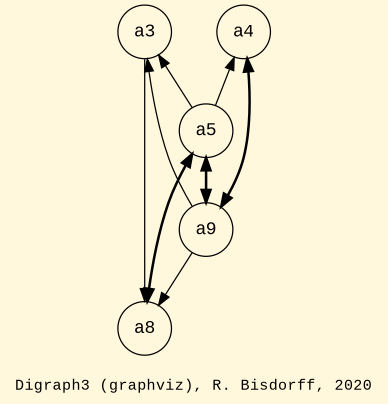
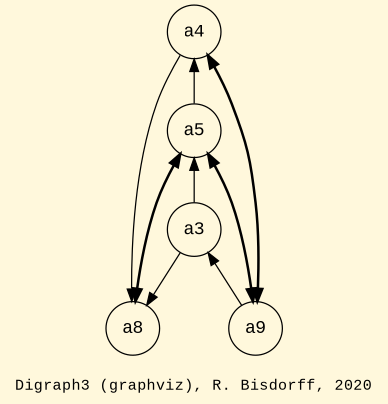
(179, 87) -> (194, 186)
(179, 274) -> (141, 168)
